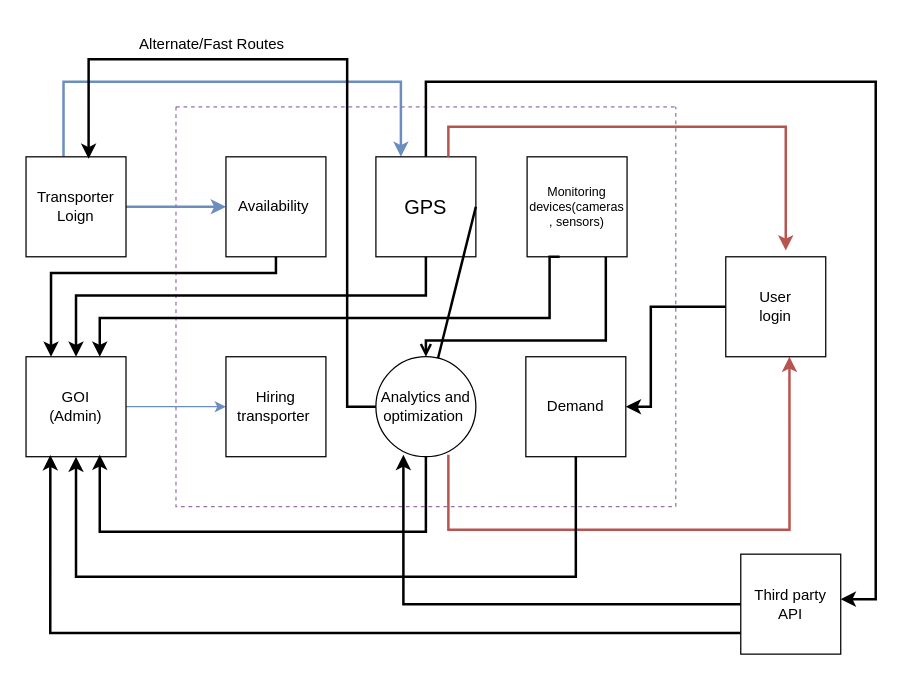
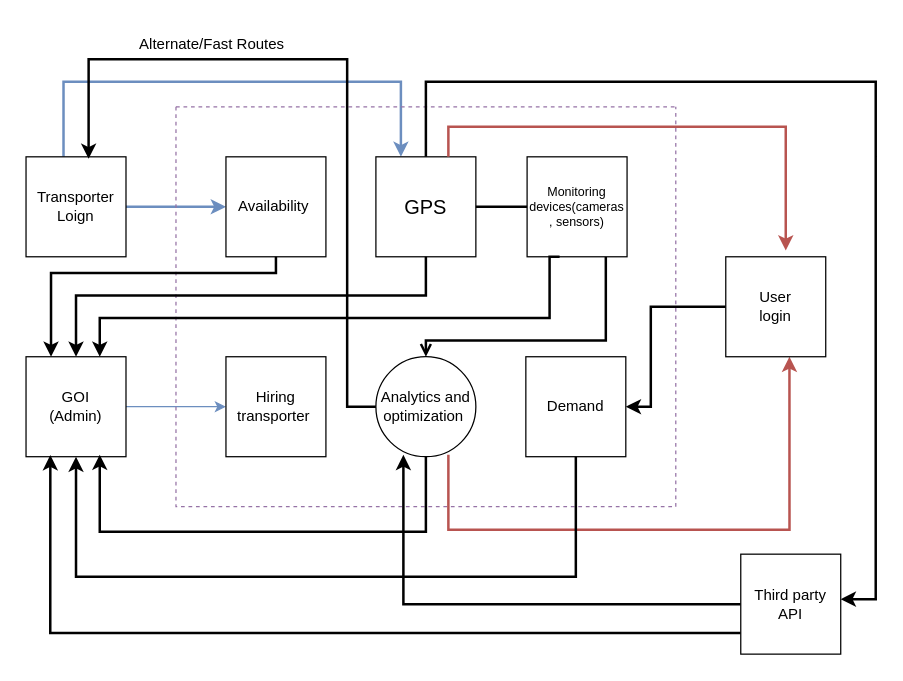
(457, 283) -> (501, 207)
